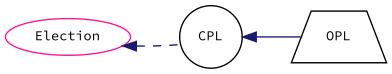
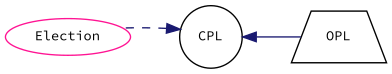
(158, 46) -> (145, 28)
